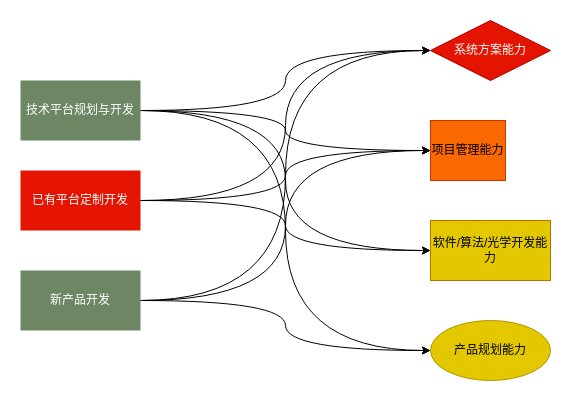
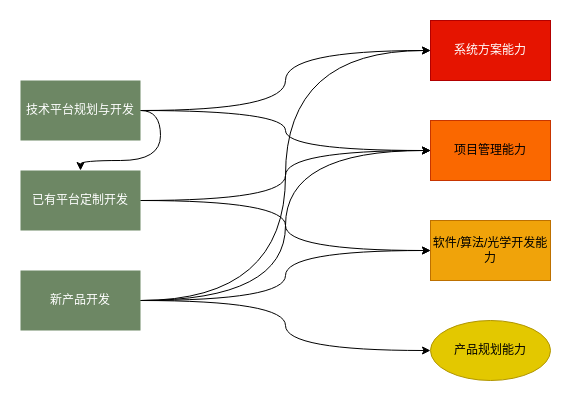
(491, 51) -> (491, 51)
(319, 70) -> none
(246, 138) -> (141, 158)
(468, 151) -> (491, 151)
(81, 201) -> (81, 201)
(322, 234) -> none
(491, 251) -> (491, 251)
none -> (291, 267)
